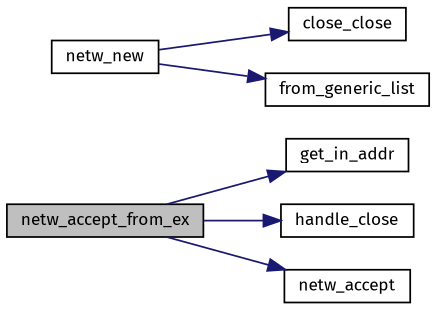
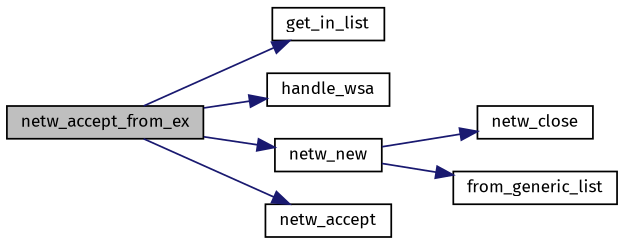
(347, 24) -> (535, 122)
none -> (231, 141)
(347, 155) -> (328, 24)
(347, 221) -> (328, 90)
